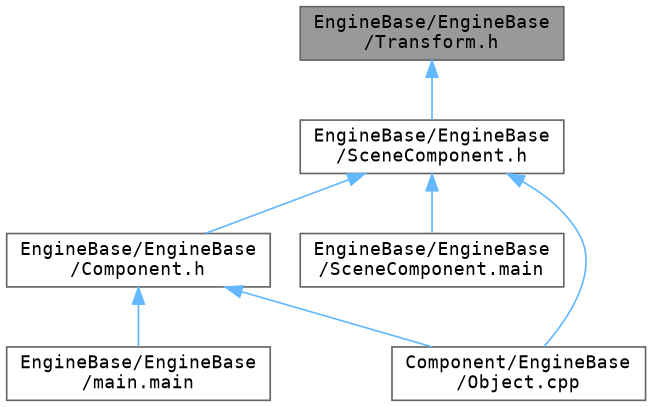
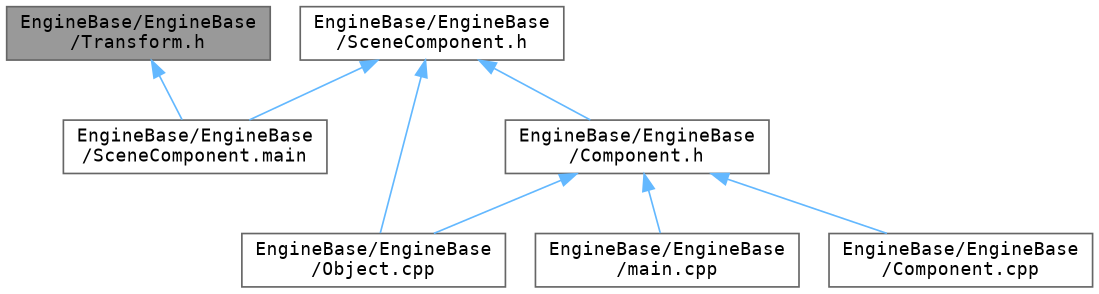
(432, 99) -> (171, 98)
none -> (961, 260)
(138, 374) -> (667, 260)
(519, 374) -> (374, 260)
